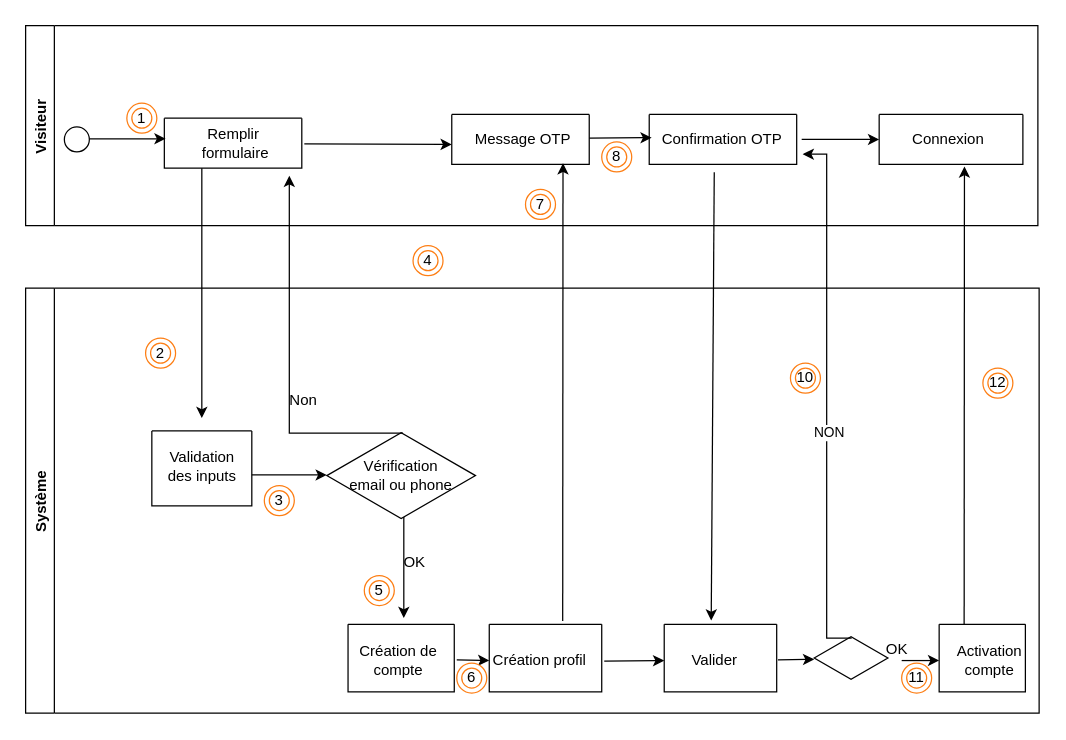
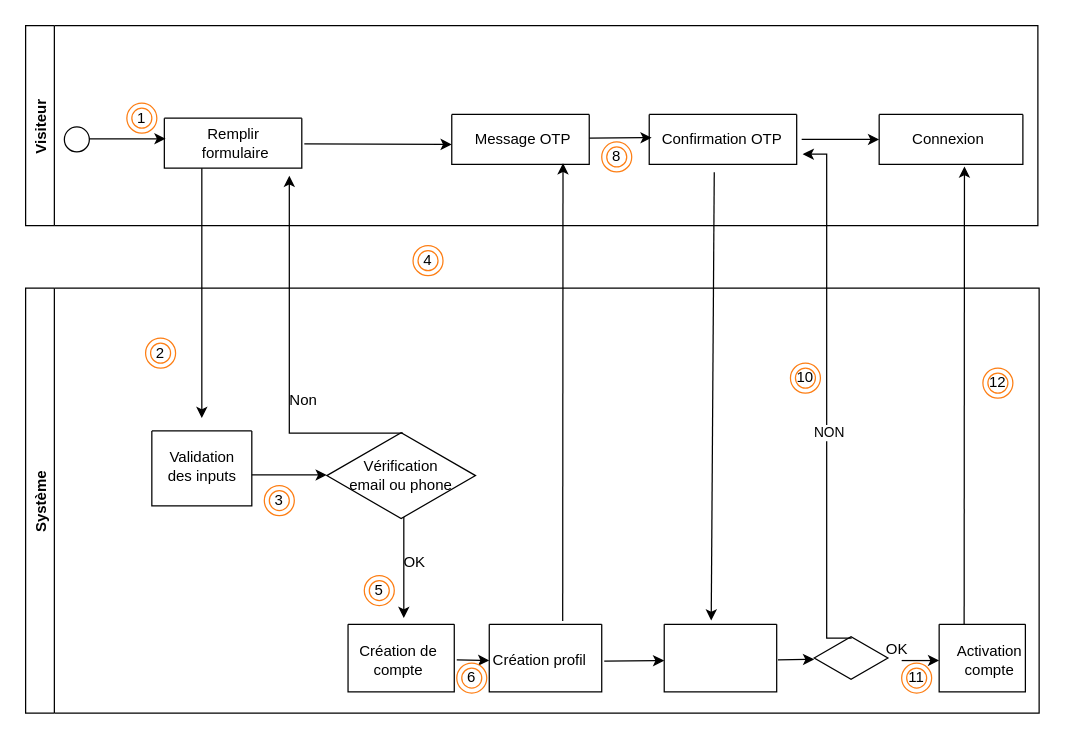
(541, 204) -> none
(714, 661) -> none
